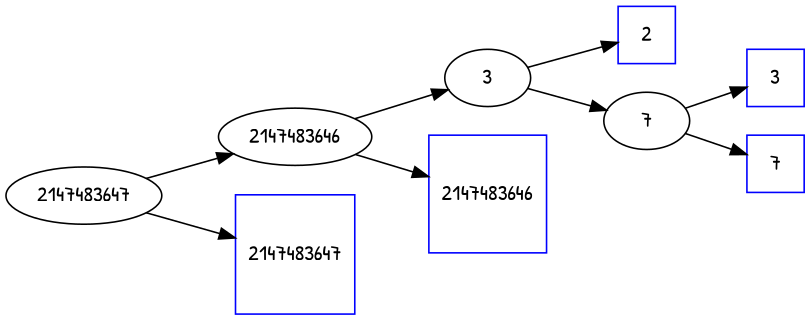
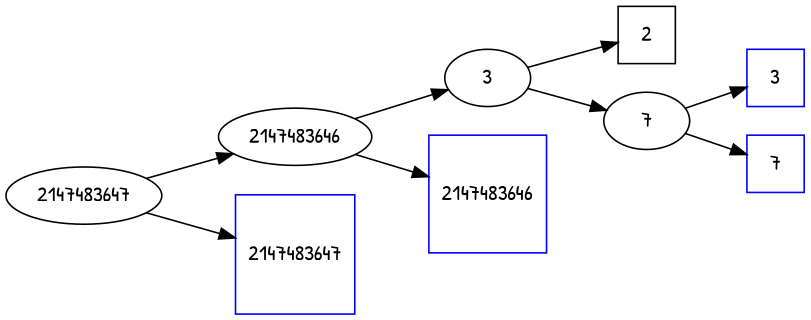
(647, 35) -> (647, 35)
